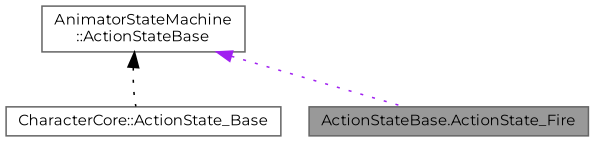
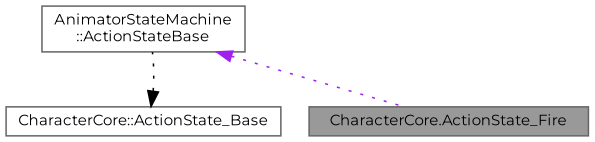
(134, 87) -> (154, 72)
(449, 121) -> (449, 121)
